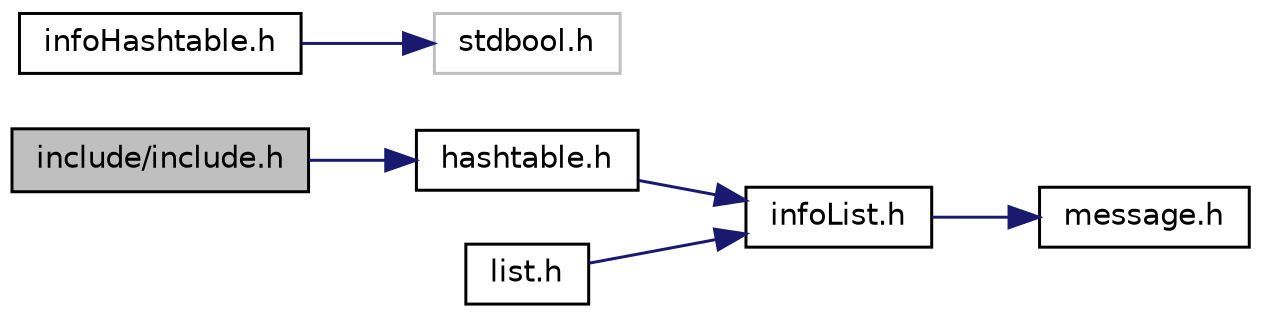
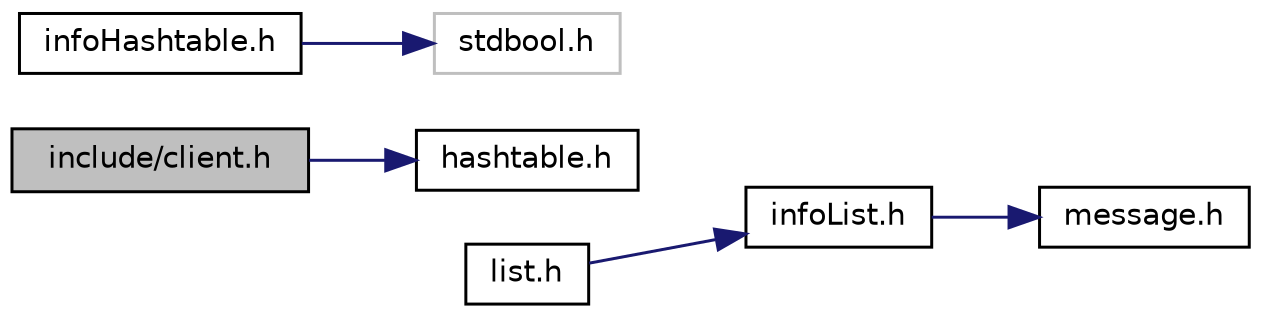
(160, 160) -> (160, 160)
(677, 188) -> none
